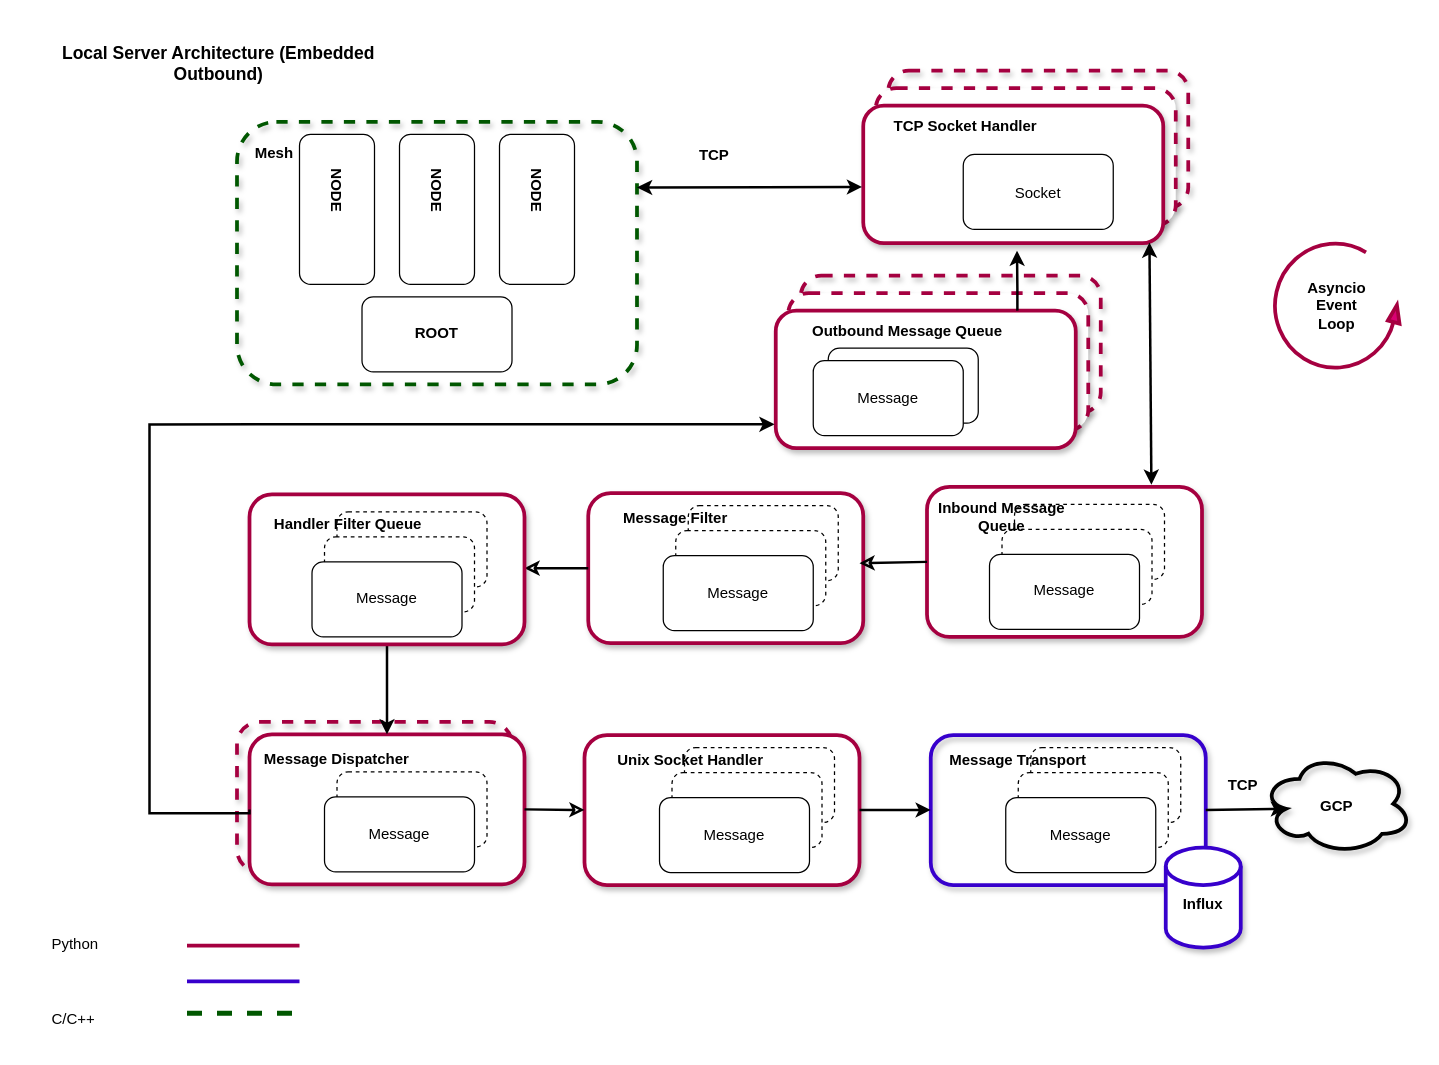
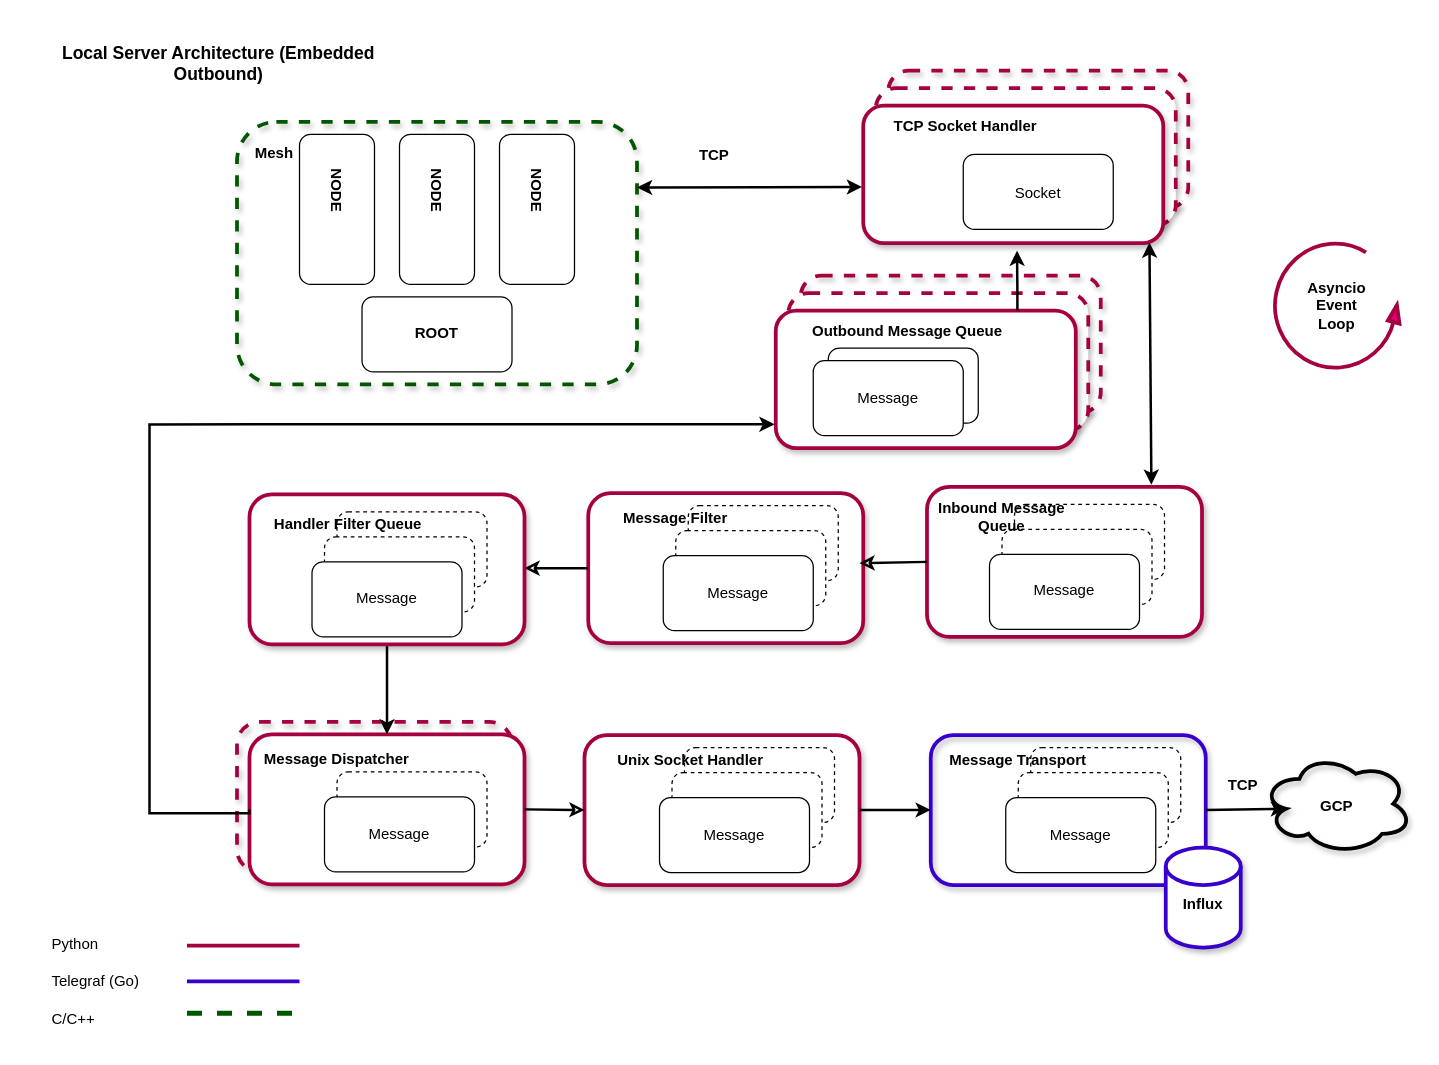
none -> (106, 982)
